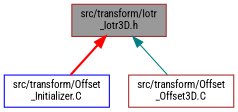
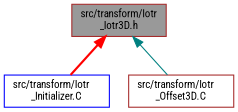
(57, 91) -> (57, 91)
(181, 91) -> (181, 91)
